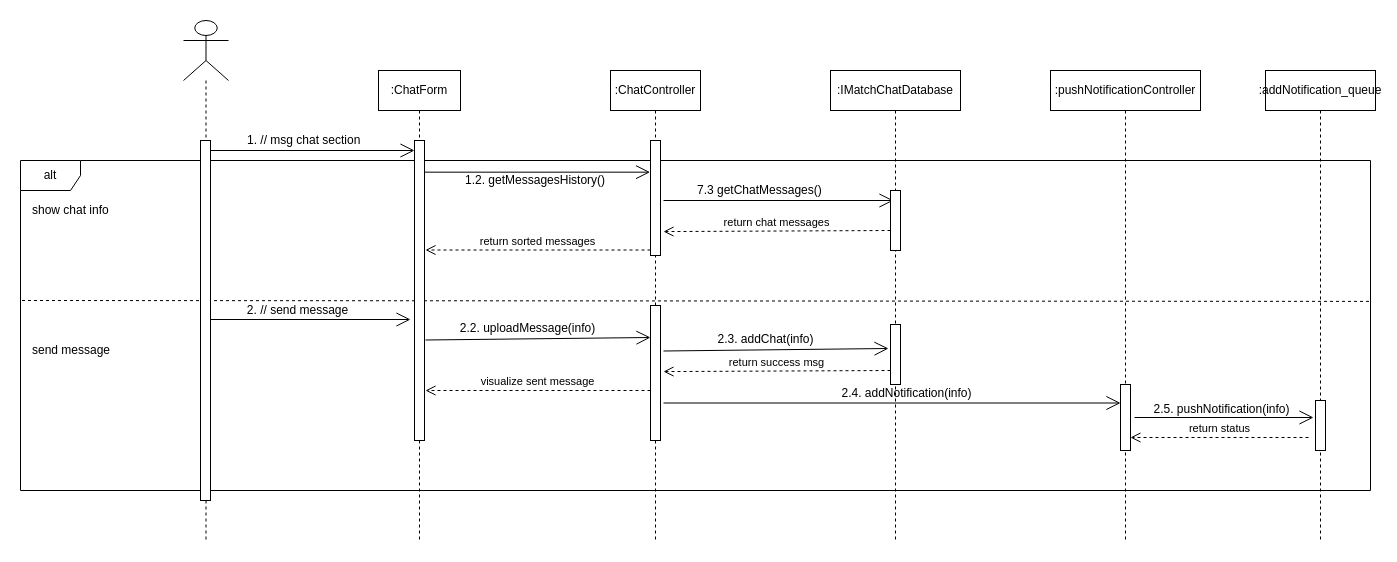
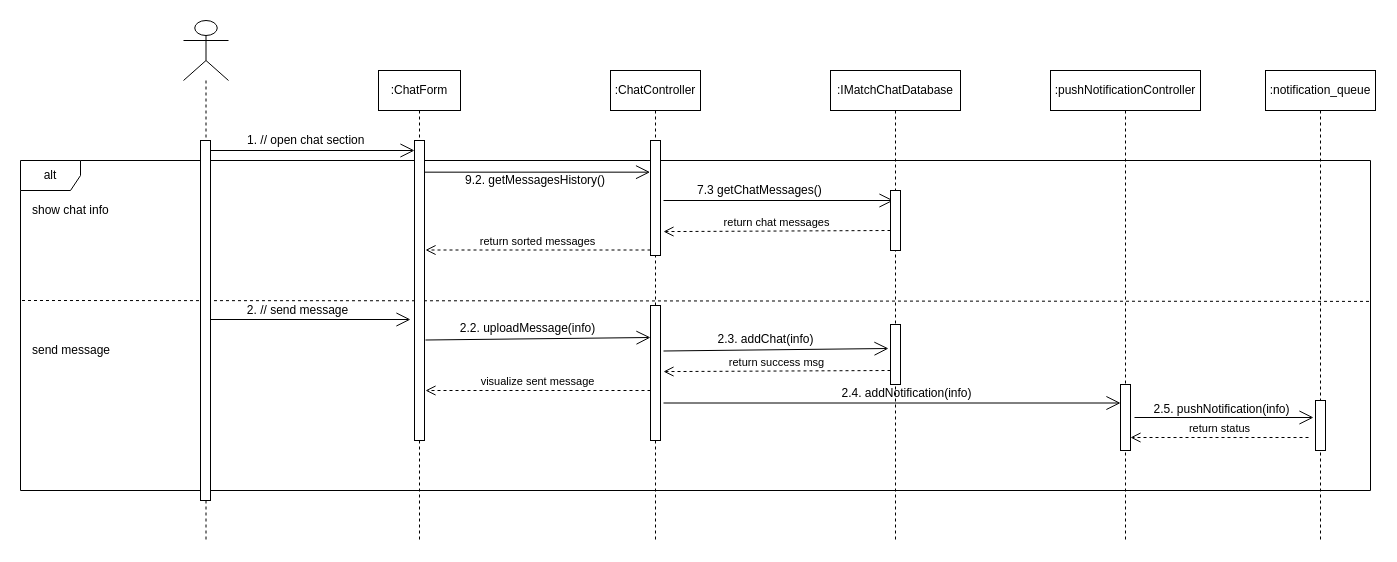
(1321, 91) -> (1321, 91)
(312, 141) -> (315, 141)
(543, 181) -> (543, 181)
